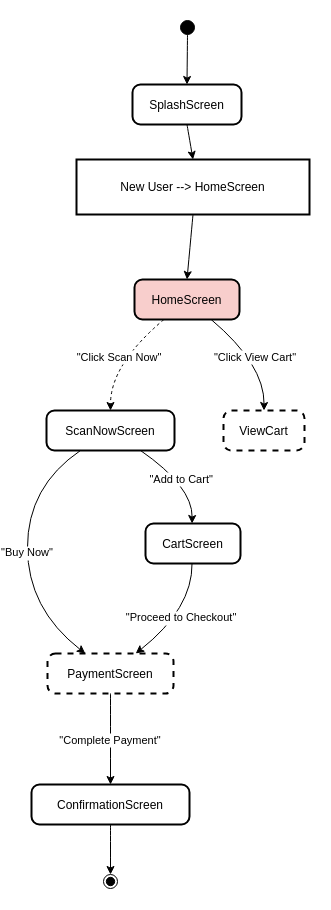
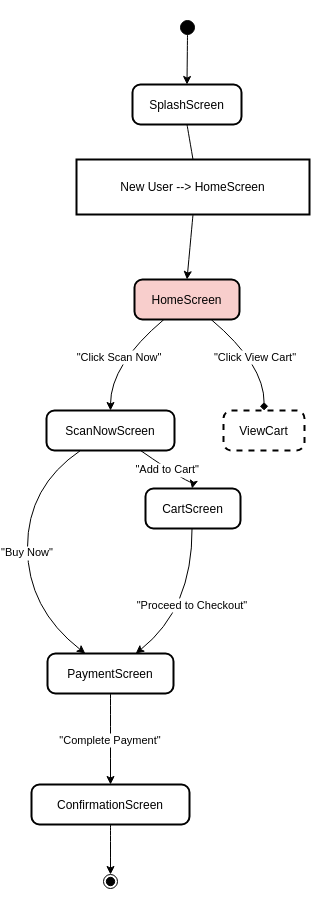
(192, 151) -> (192, 154)
(148, 334) -> (148, 334)
(264, 402) -> (264, 402)
(193, 544) -> (193, 509)
(111, 674) -> (111, 674)
